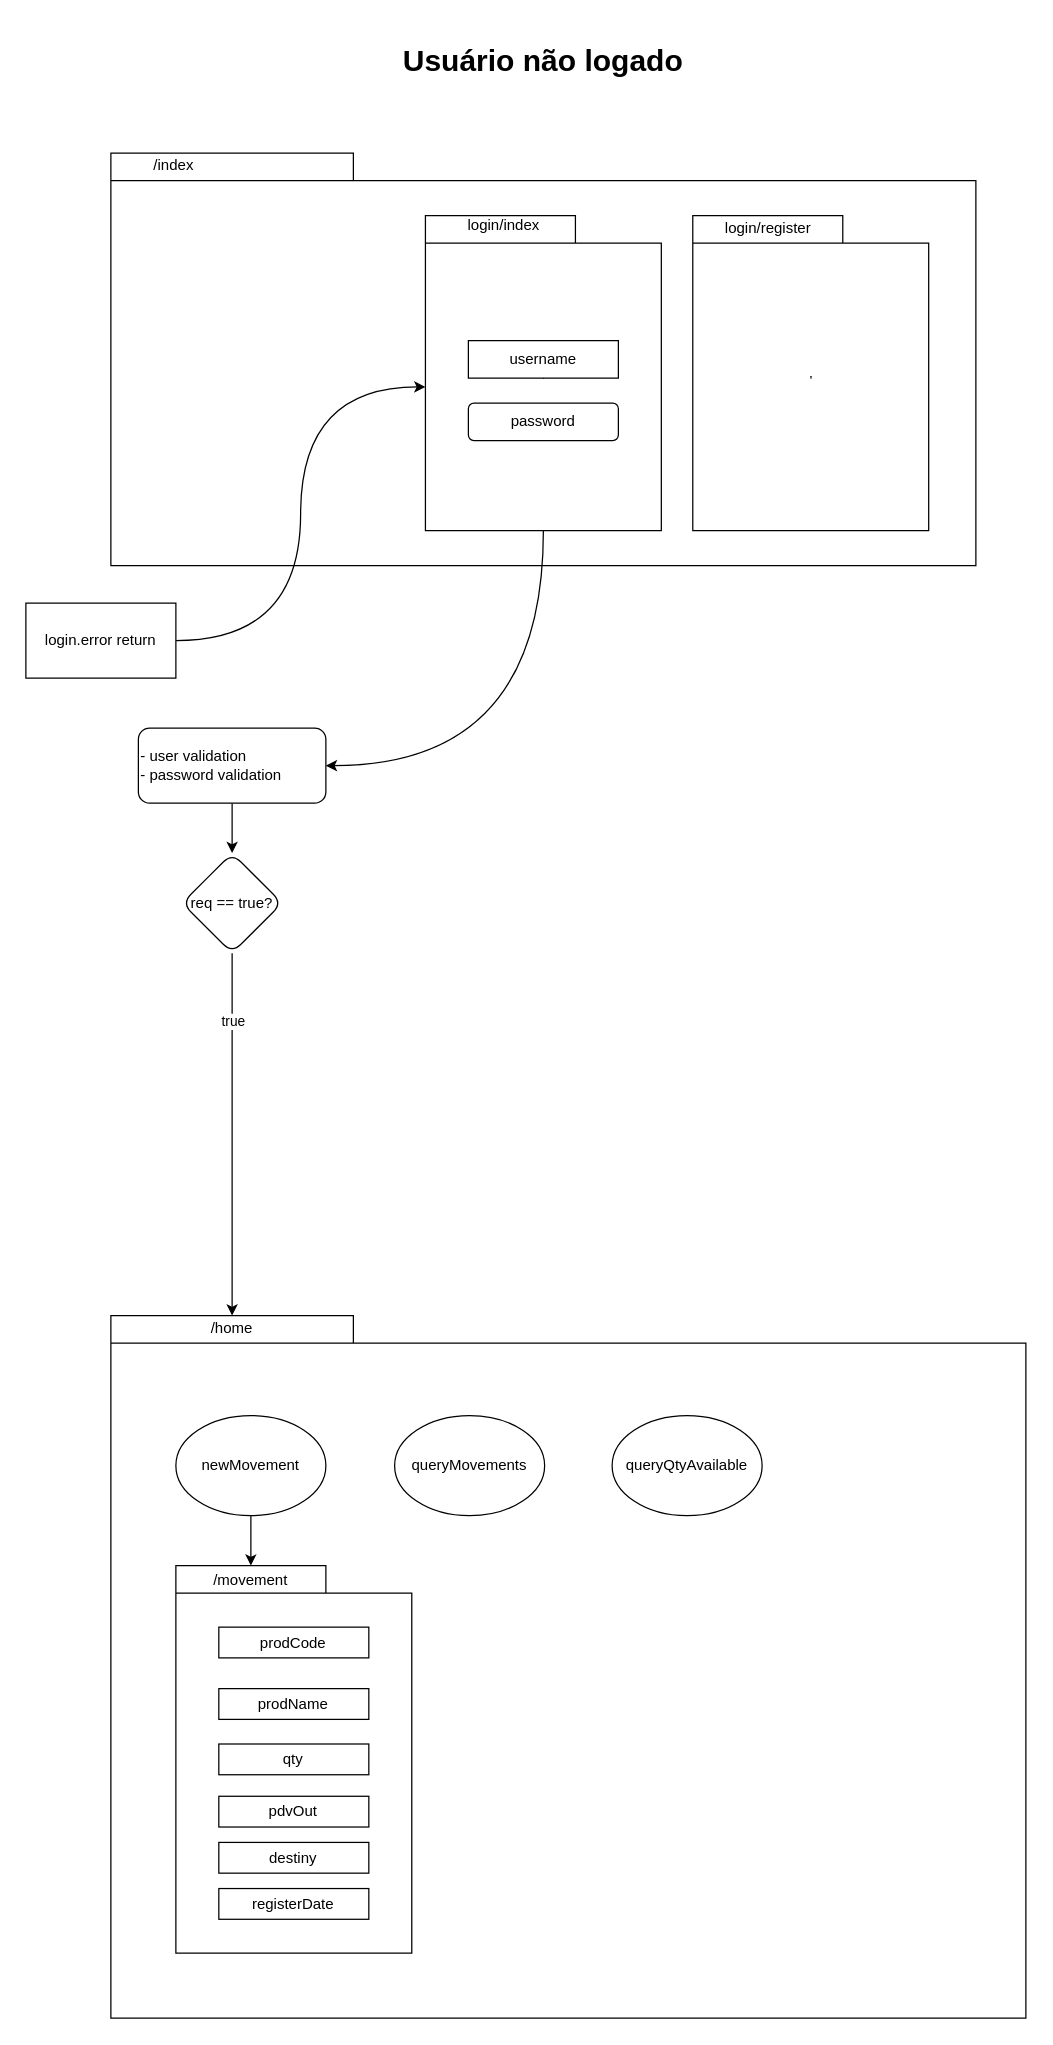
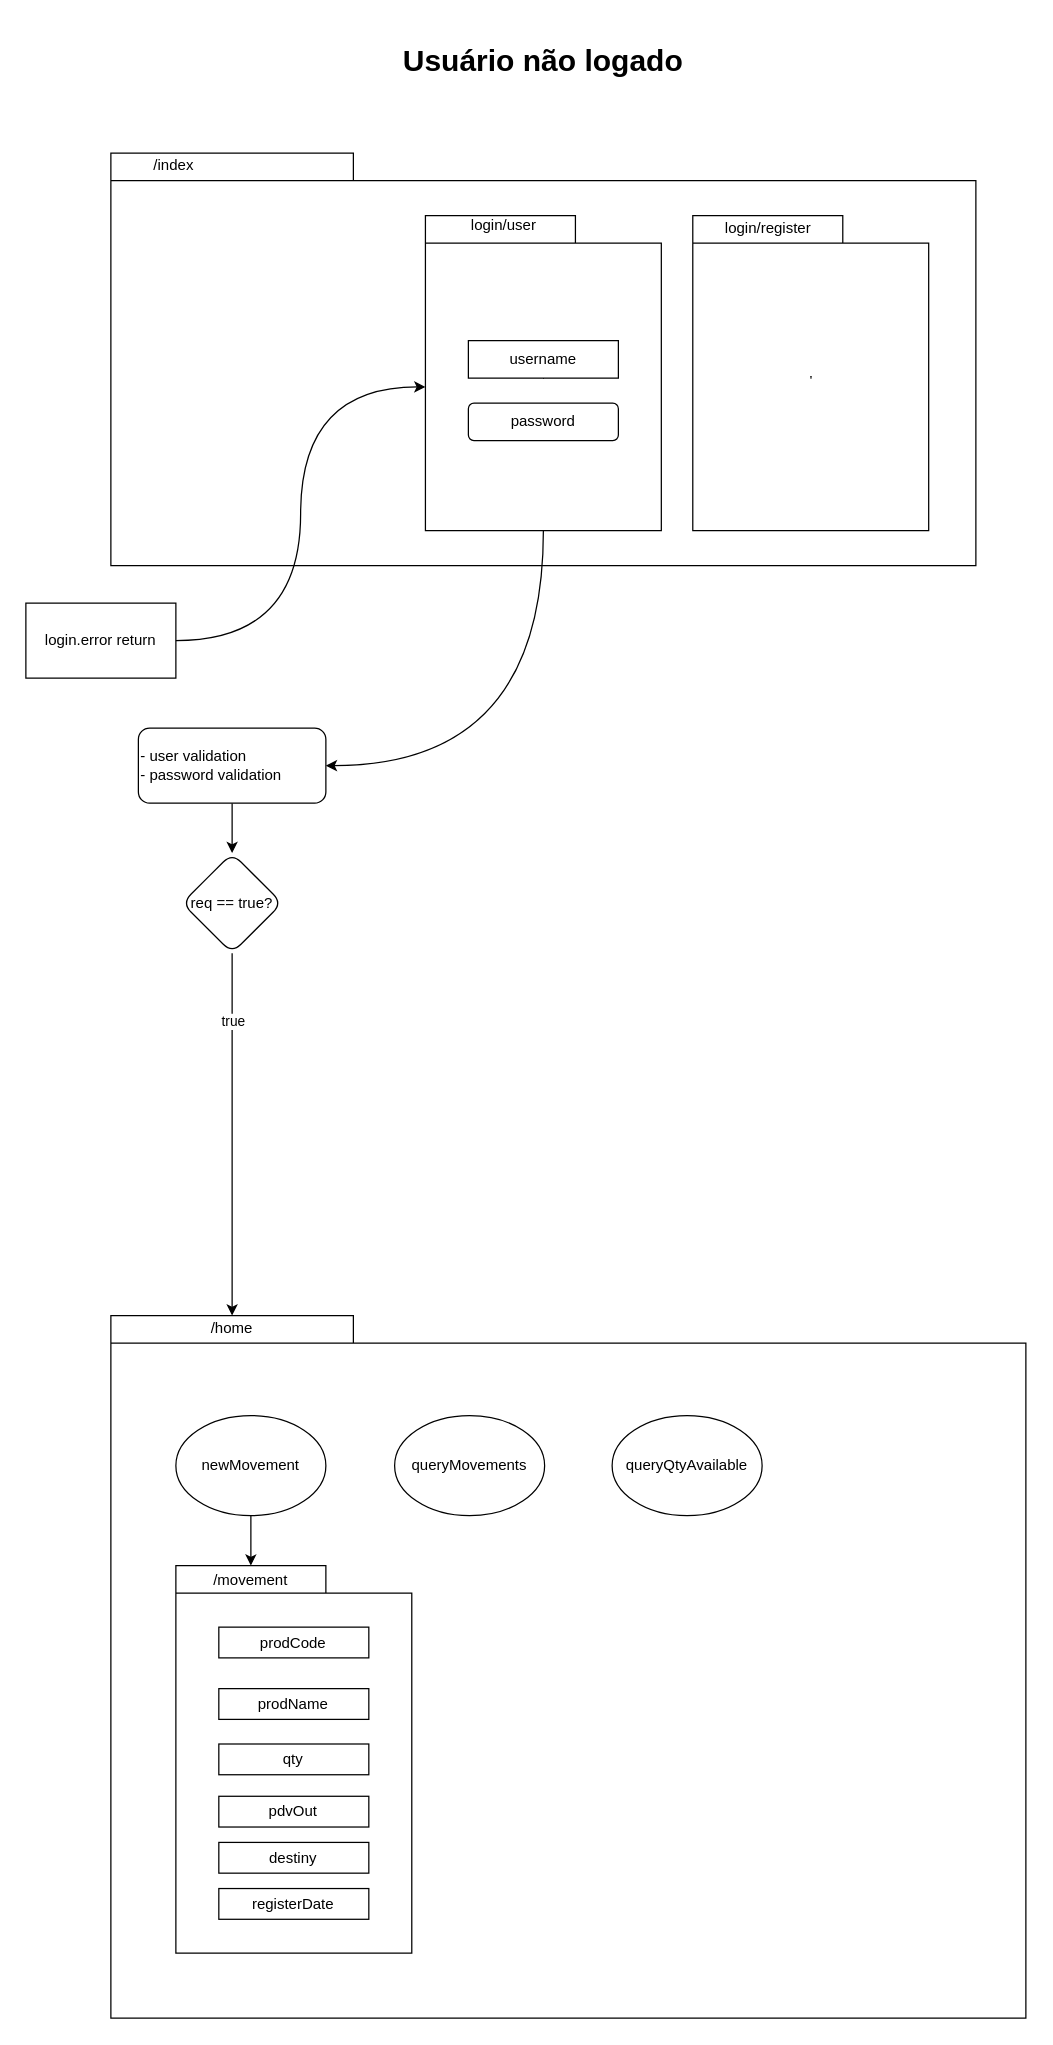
(504, 226) -> (504, 226)
